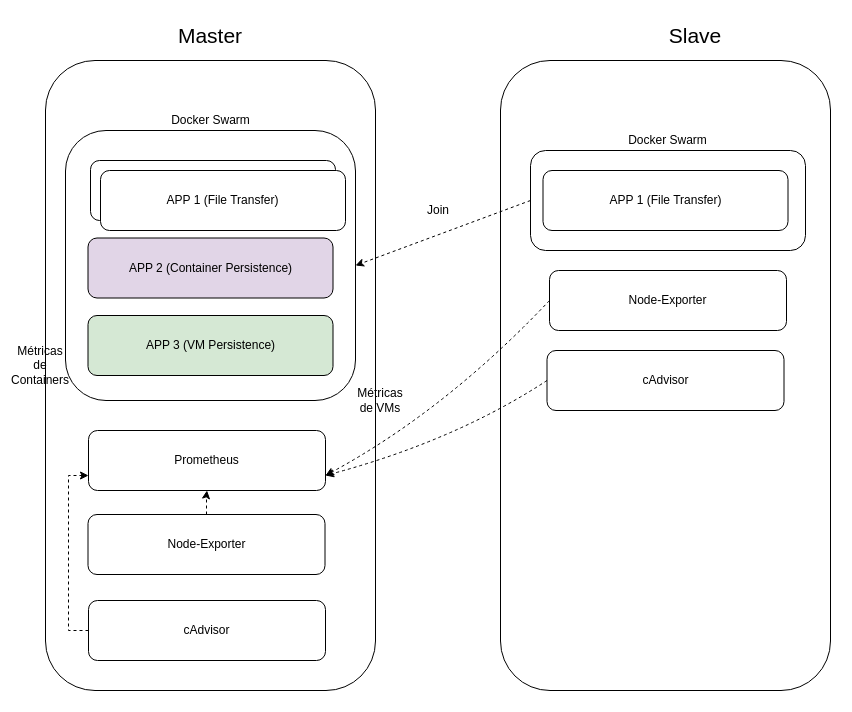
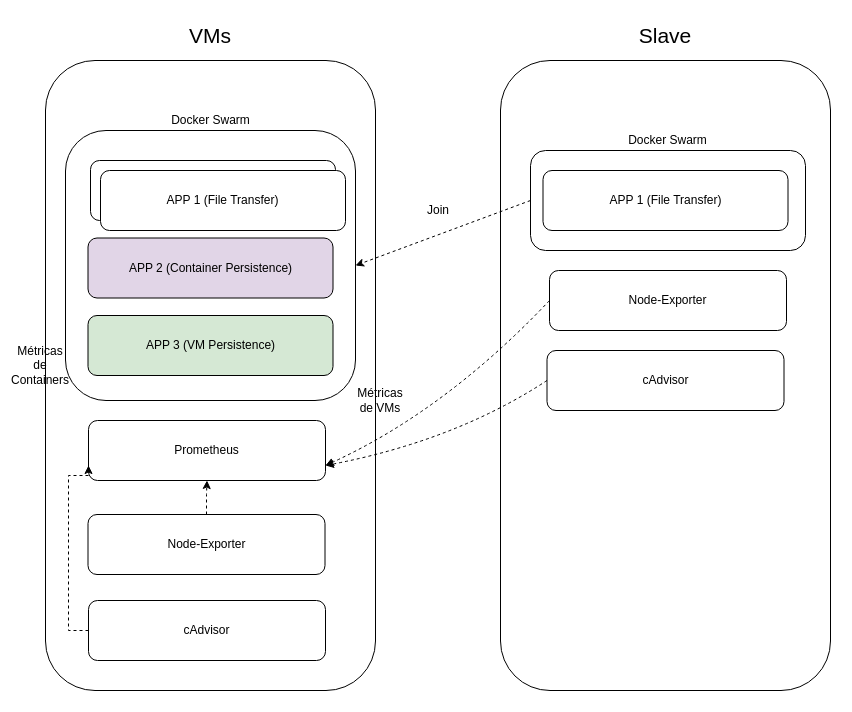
(211, 36) -> (211, 36)
(696, 36) -> (666, 36)
(207, 461) -> (207, 451)
